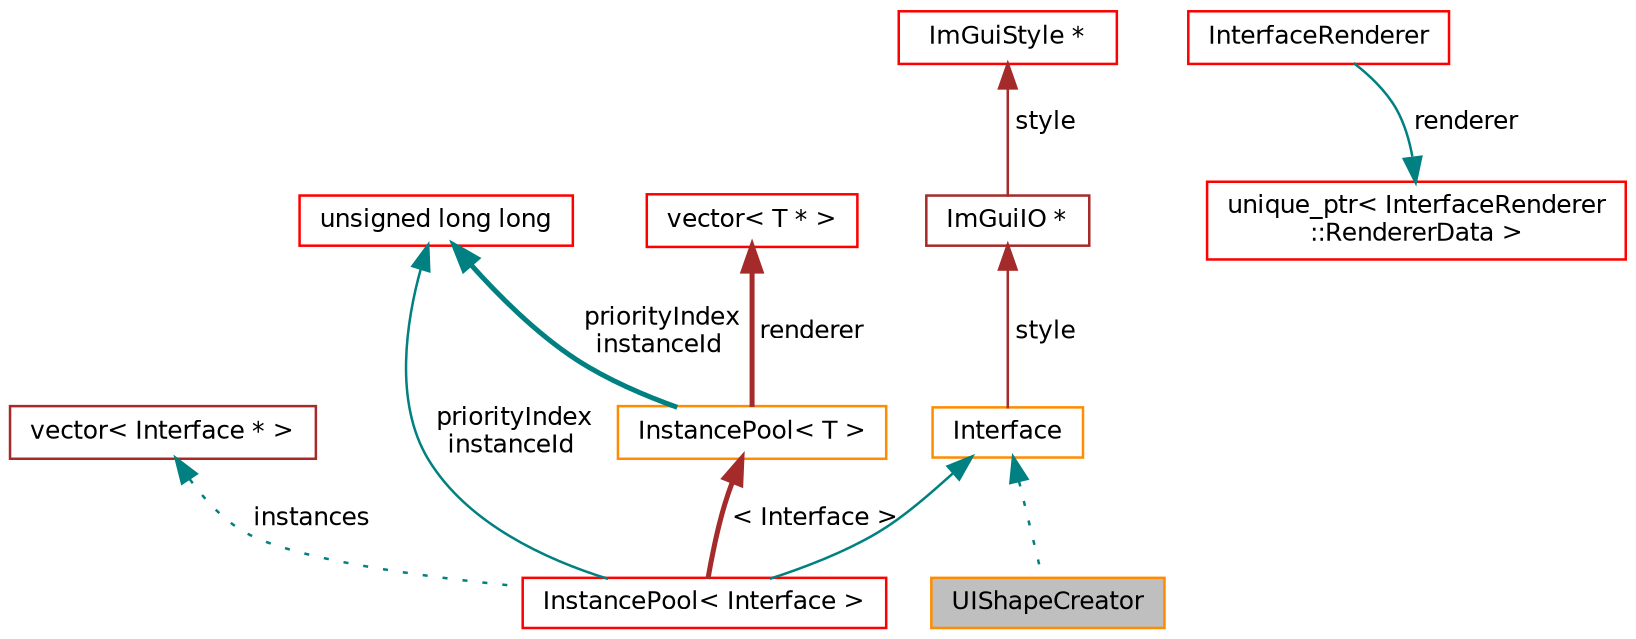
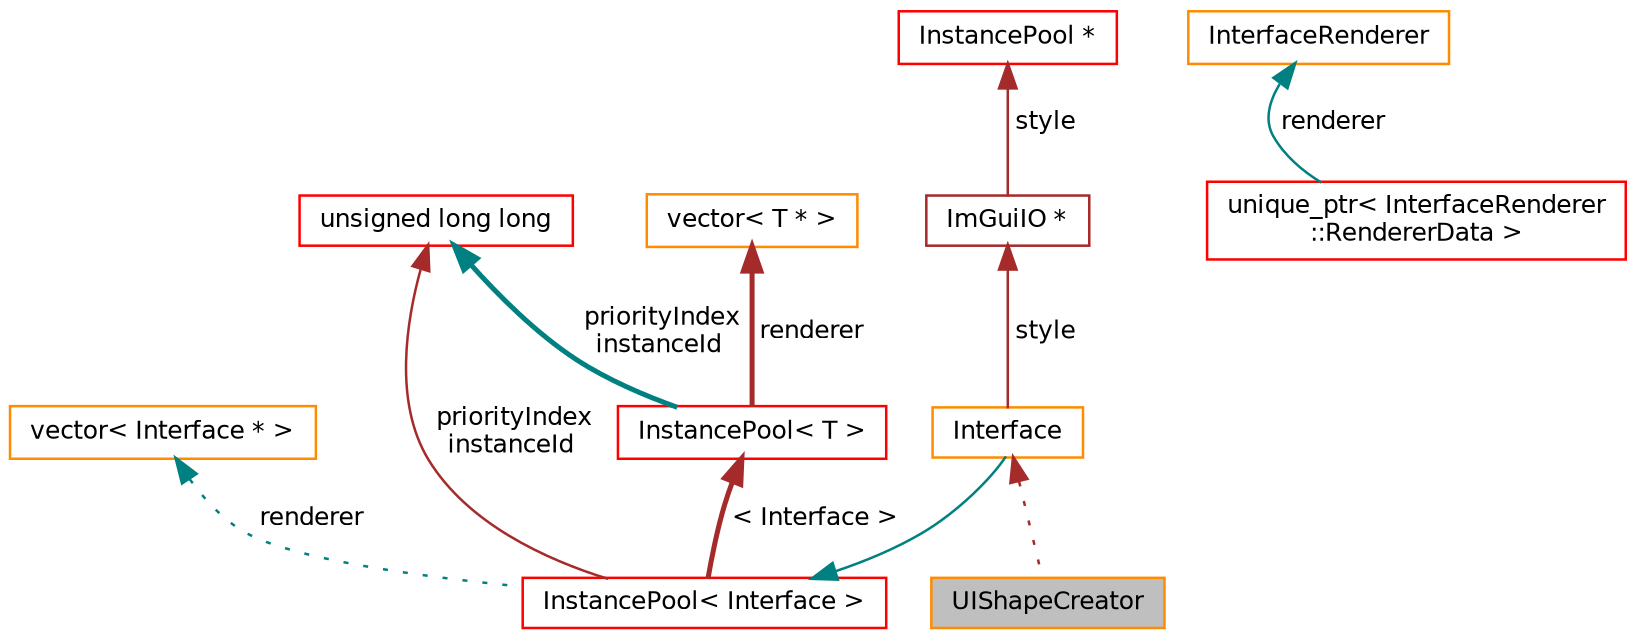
(1008, 38) -> (1008, 38)
(1319, 38) -> (1319, 38)
(1393, 104) -> (1277, 141)
(752, 221) -> (752, 221)
(163, 432) -> (163, 432)
(752, 432) -> (752, 432)
(436, 470) -> (436, 470)
(308, 519) -> (308, 519)
(1031, 530) -> (1031, 530)
(868, 538) -> (931, 528)
